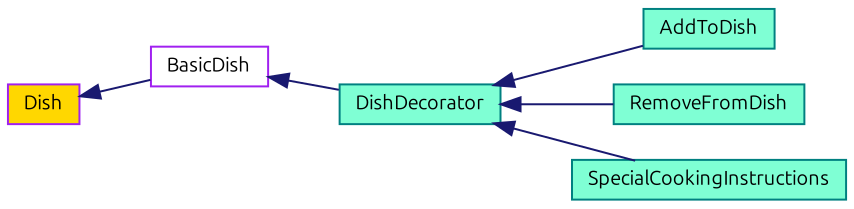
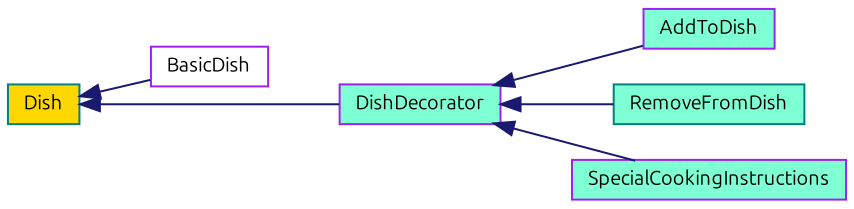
(709, 29) -> (709, 29)
(313, 85) -> (220, 104)
(44, 104) -> (44, 104)
(420, 104) -> (420, 104)
(709, 180) -> (709, 180)
